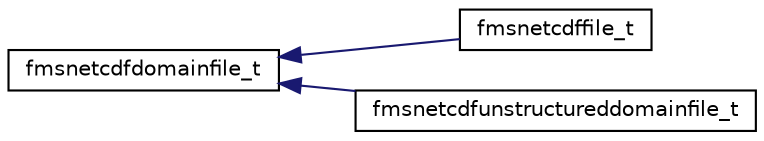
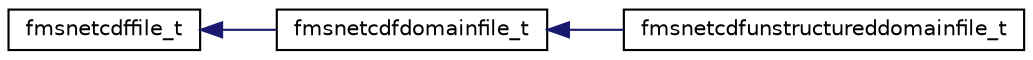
(380, 47) -> (249, 30)
